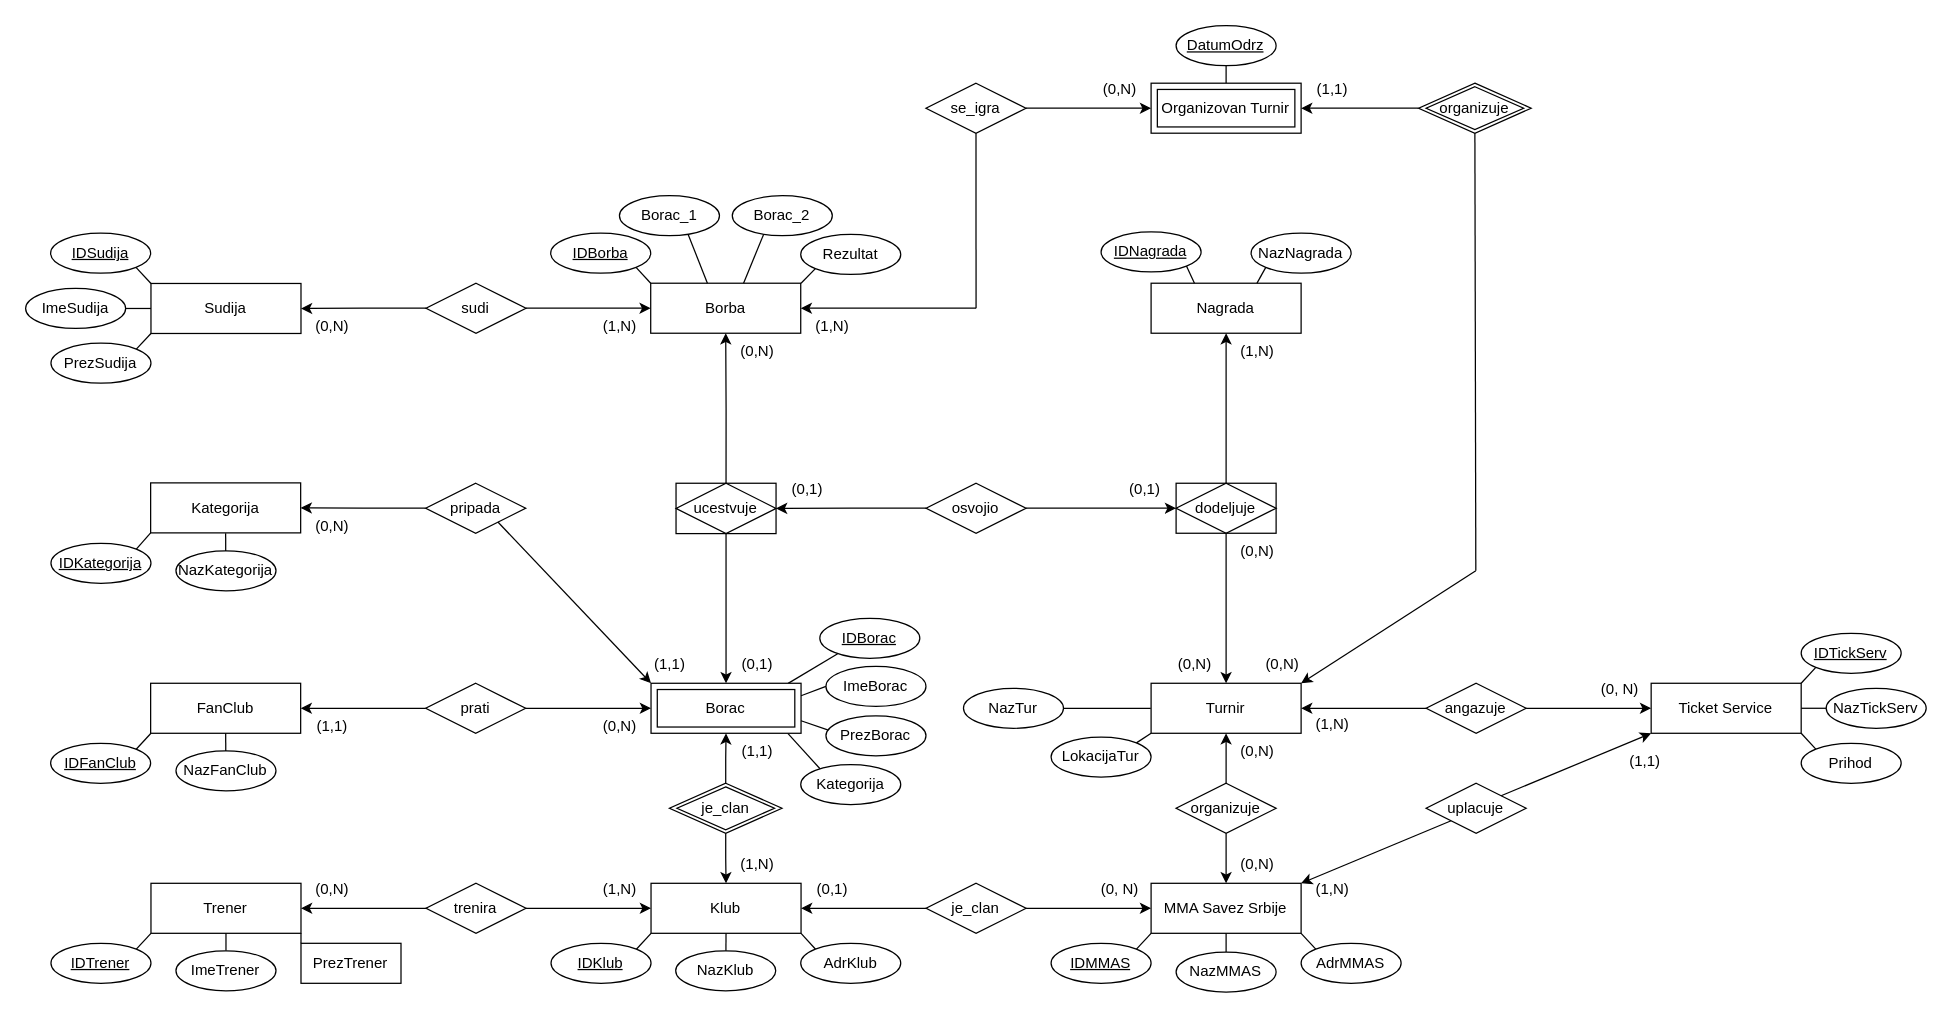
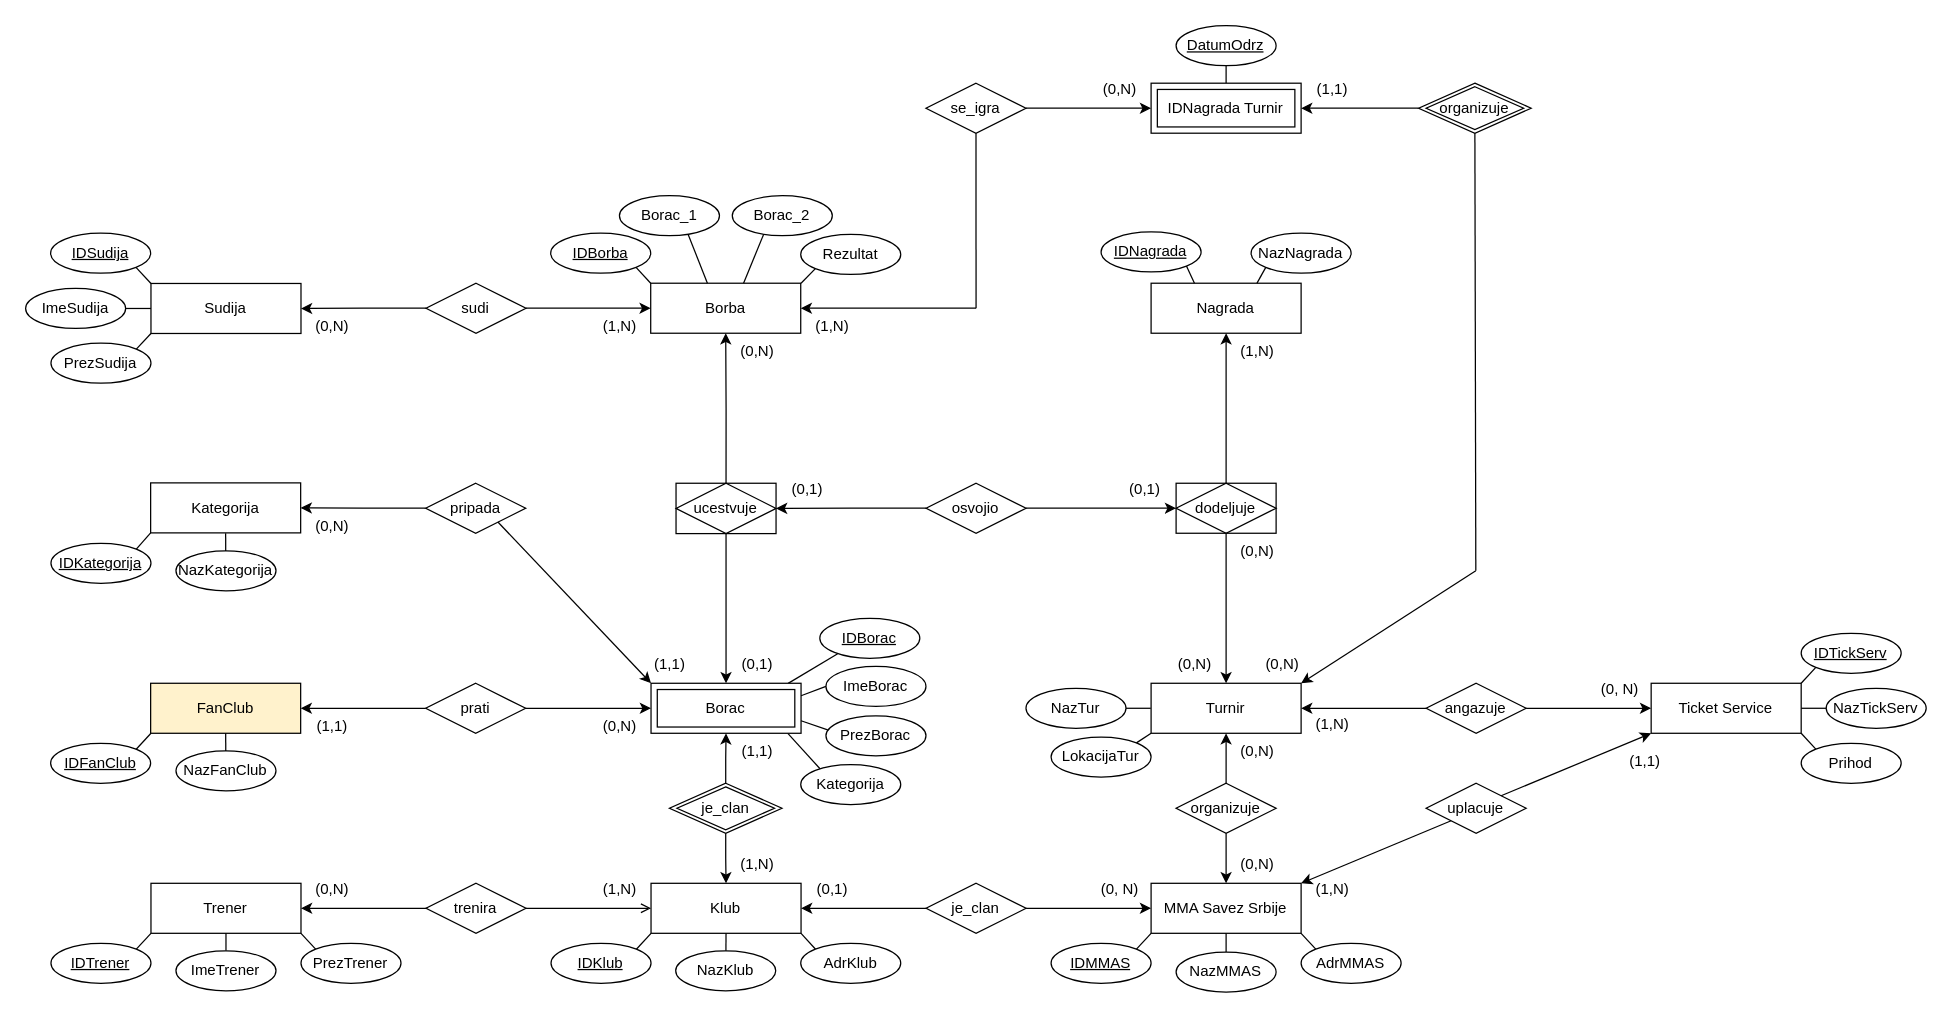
(1226, 108) -> (1226, 108)
(226, 708) -> (226, 708)
(1013, 708) -> (1076, 708)
(641, 908) -> (643, 908)
(351, 963) -> (351, 963)
